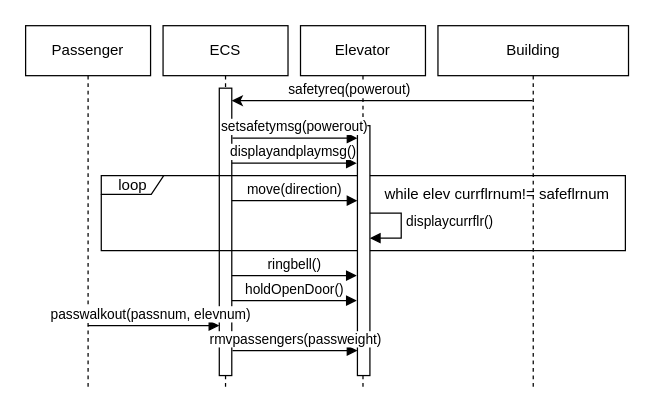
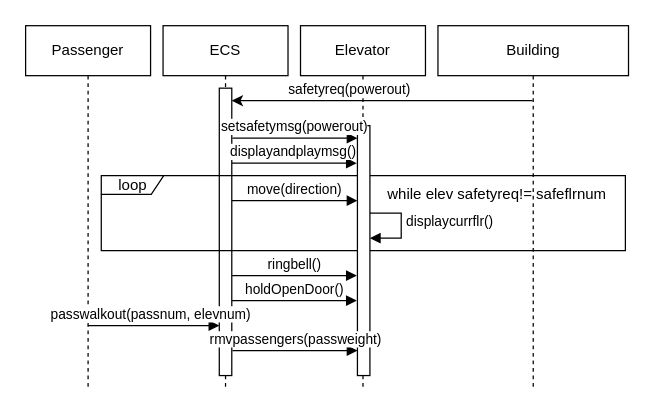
(498, 194) -> (498, 194)
